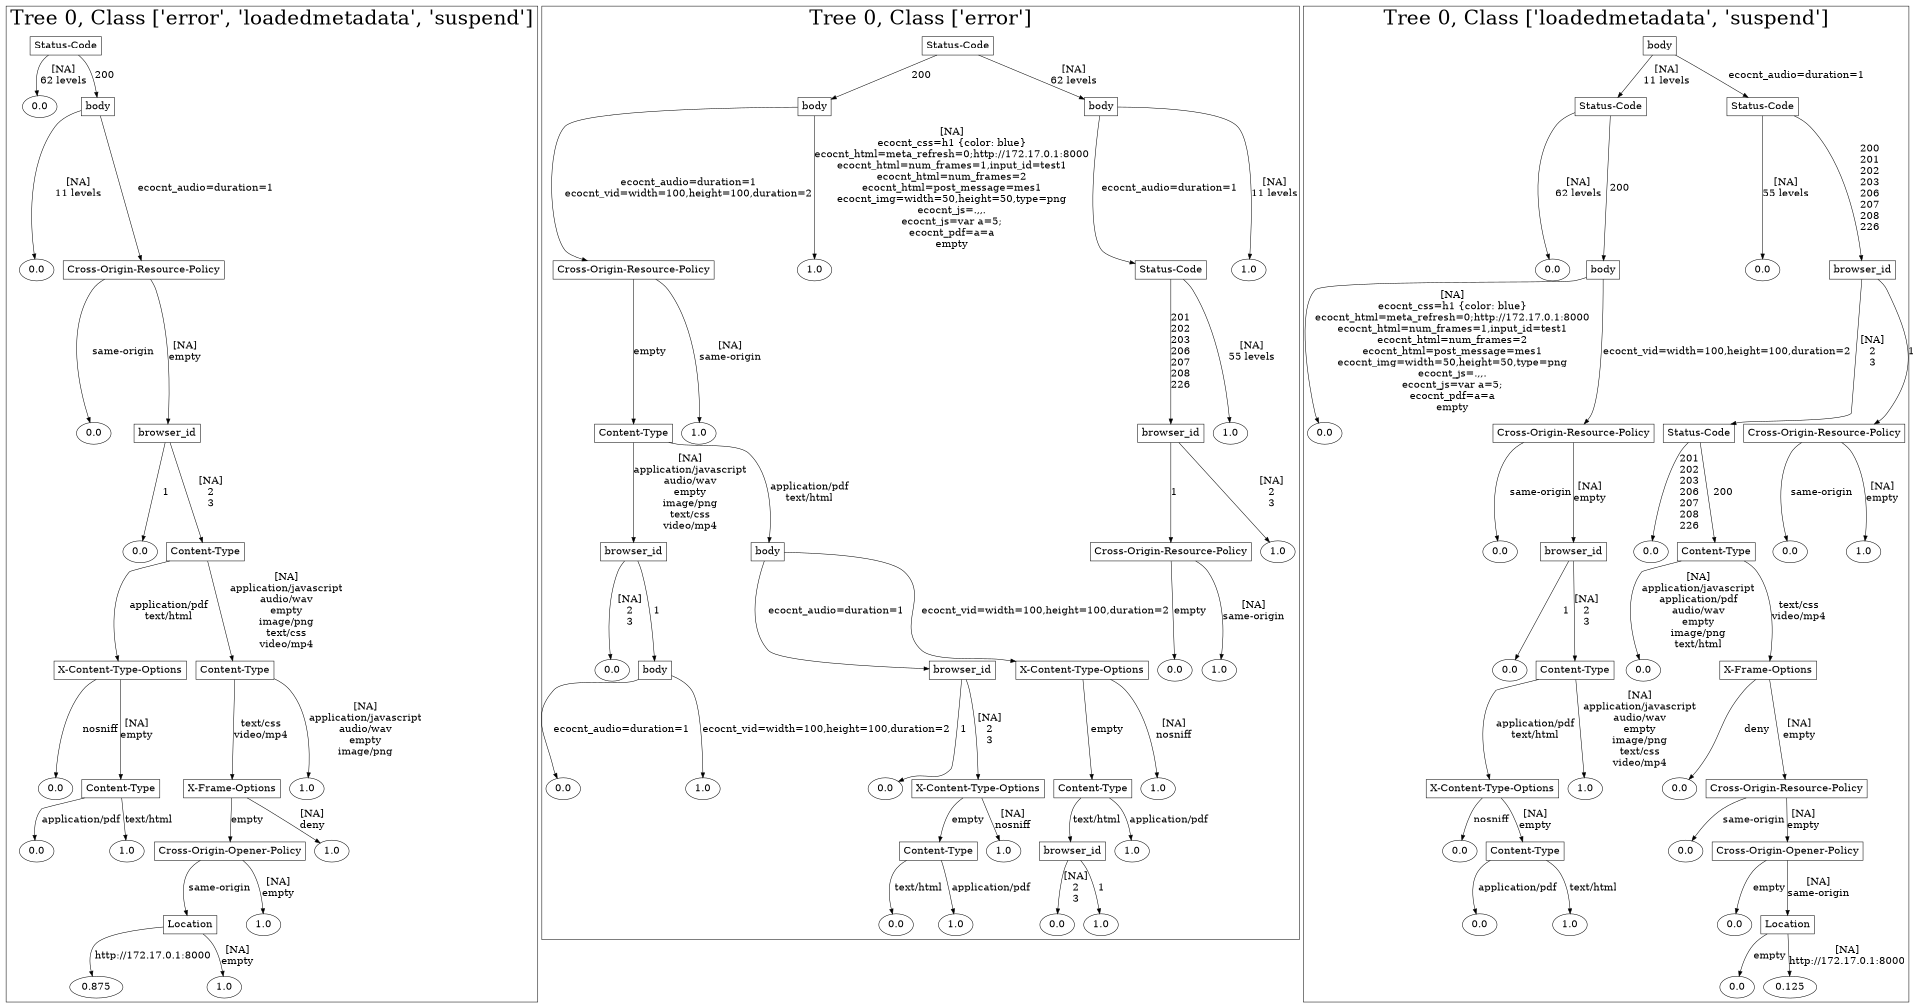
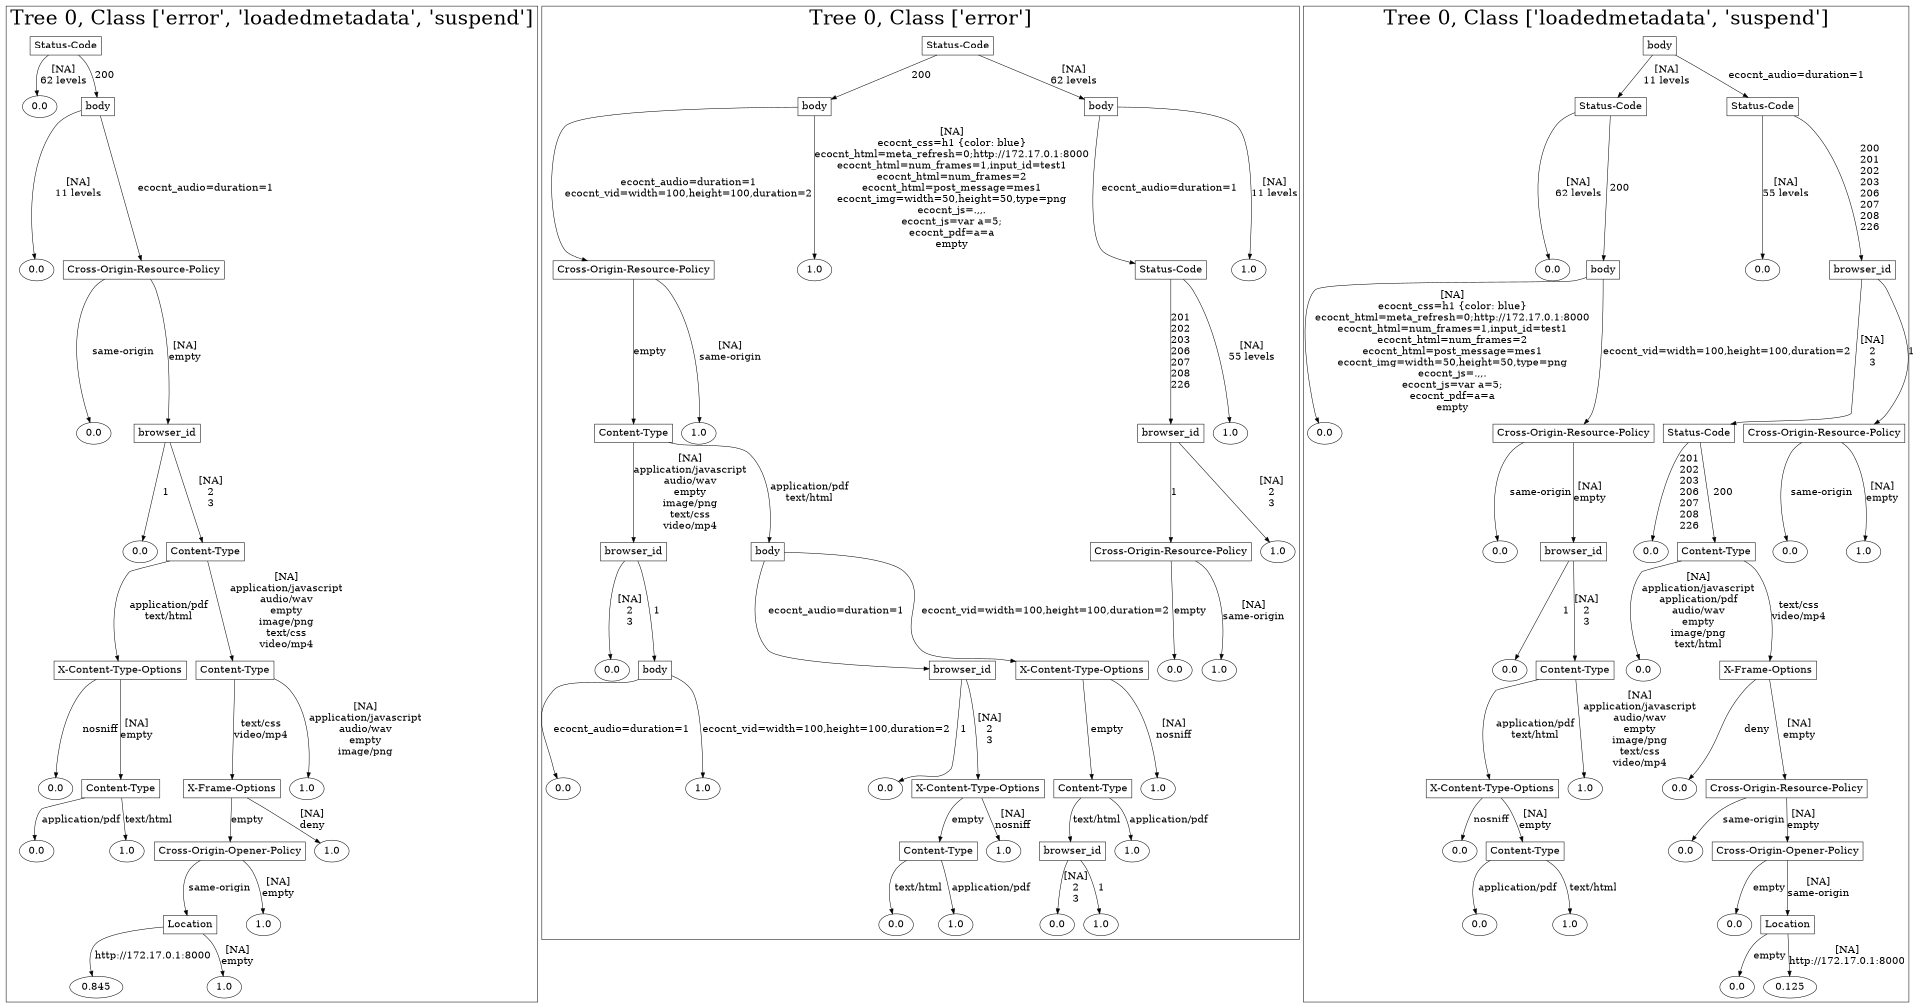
(96, 987) -> (96, 987)
